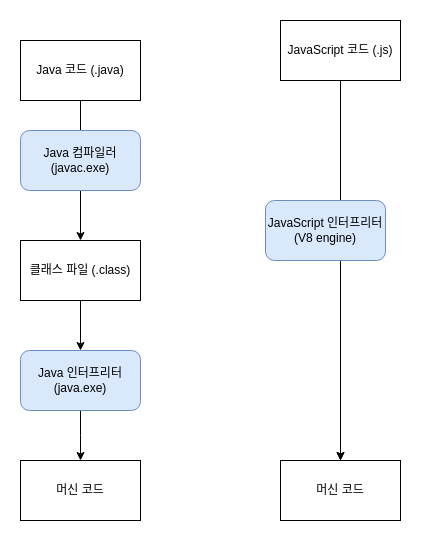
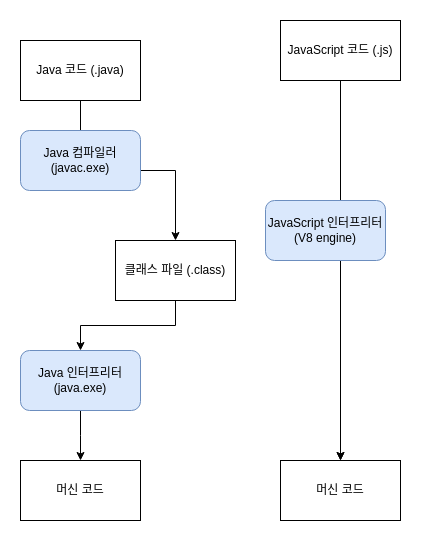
(81, 271) -> (176, 271)
